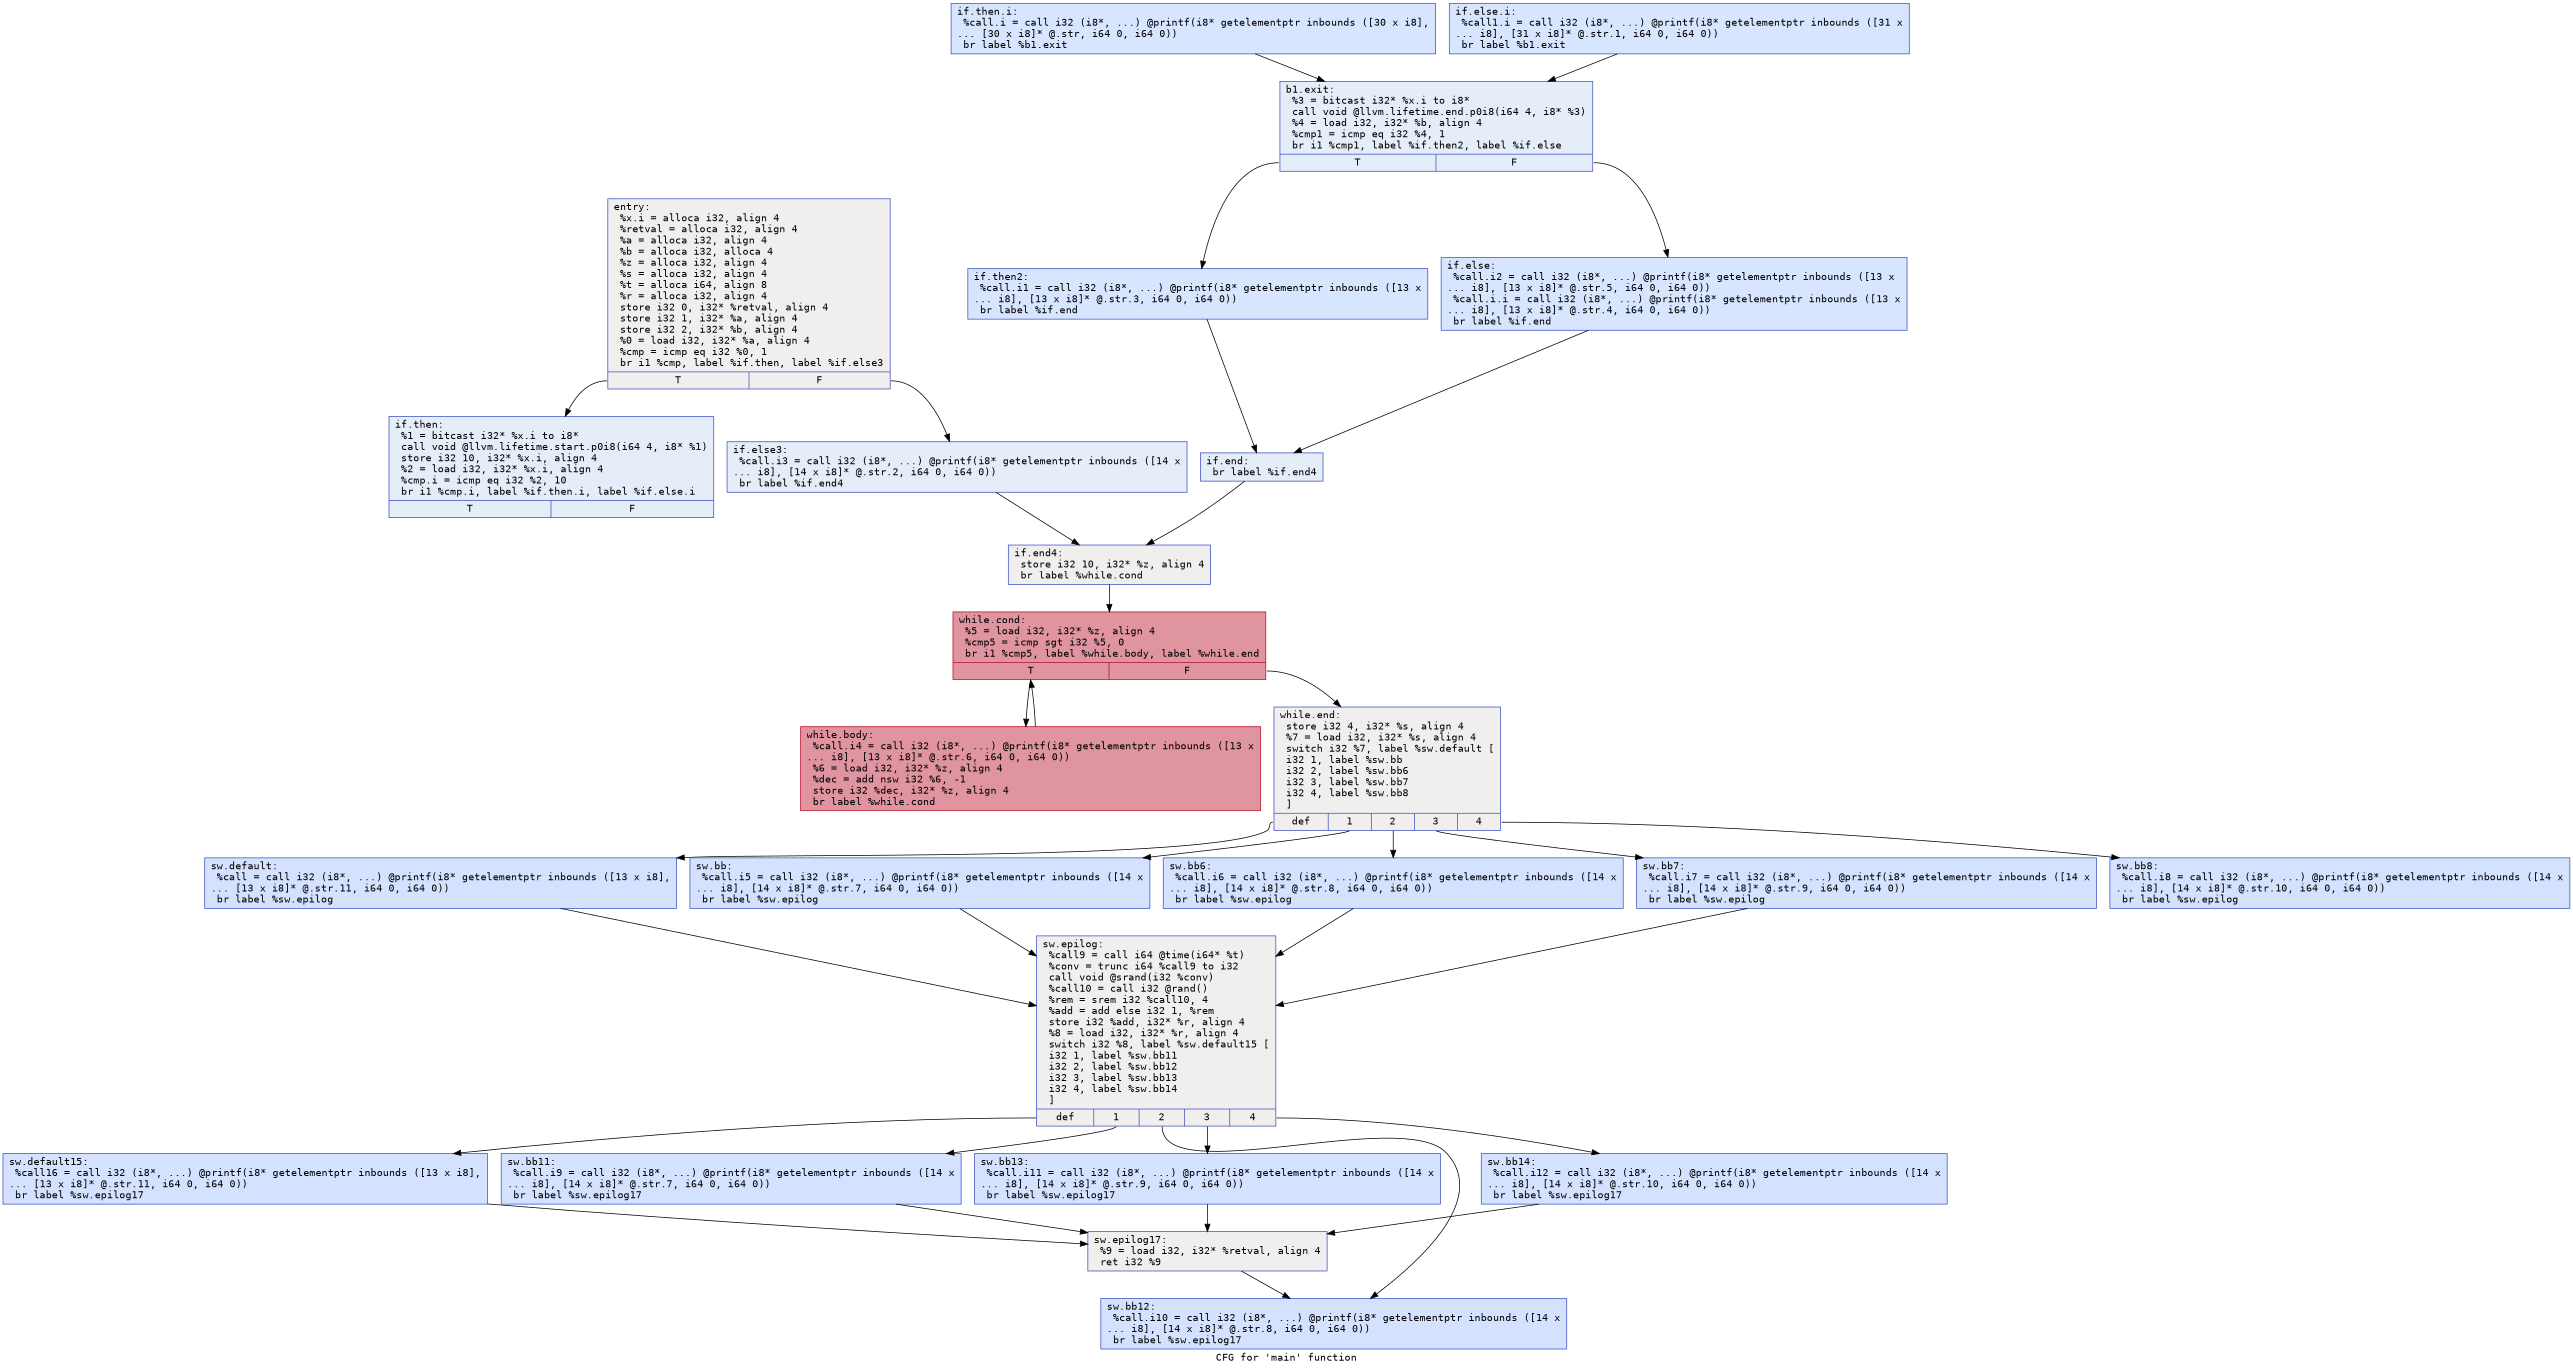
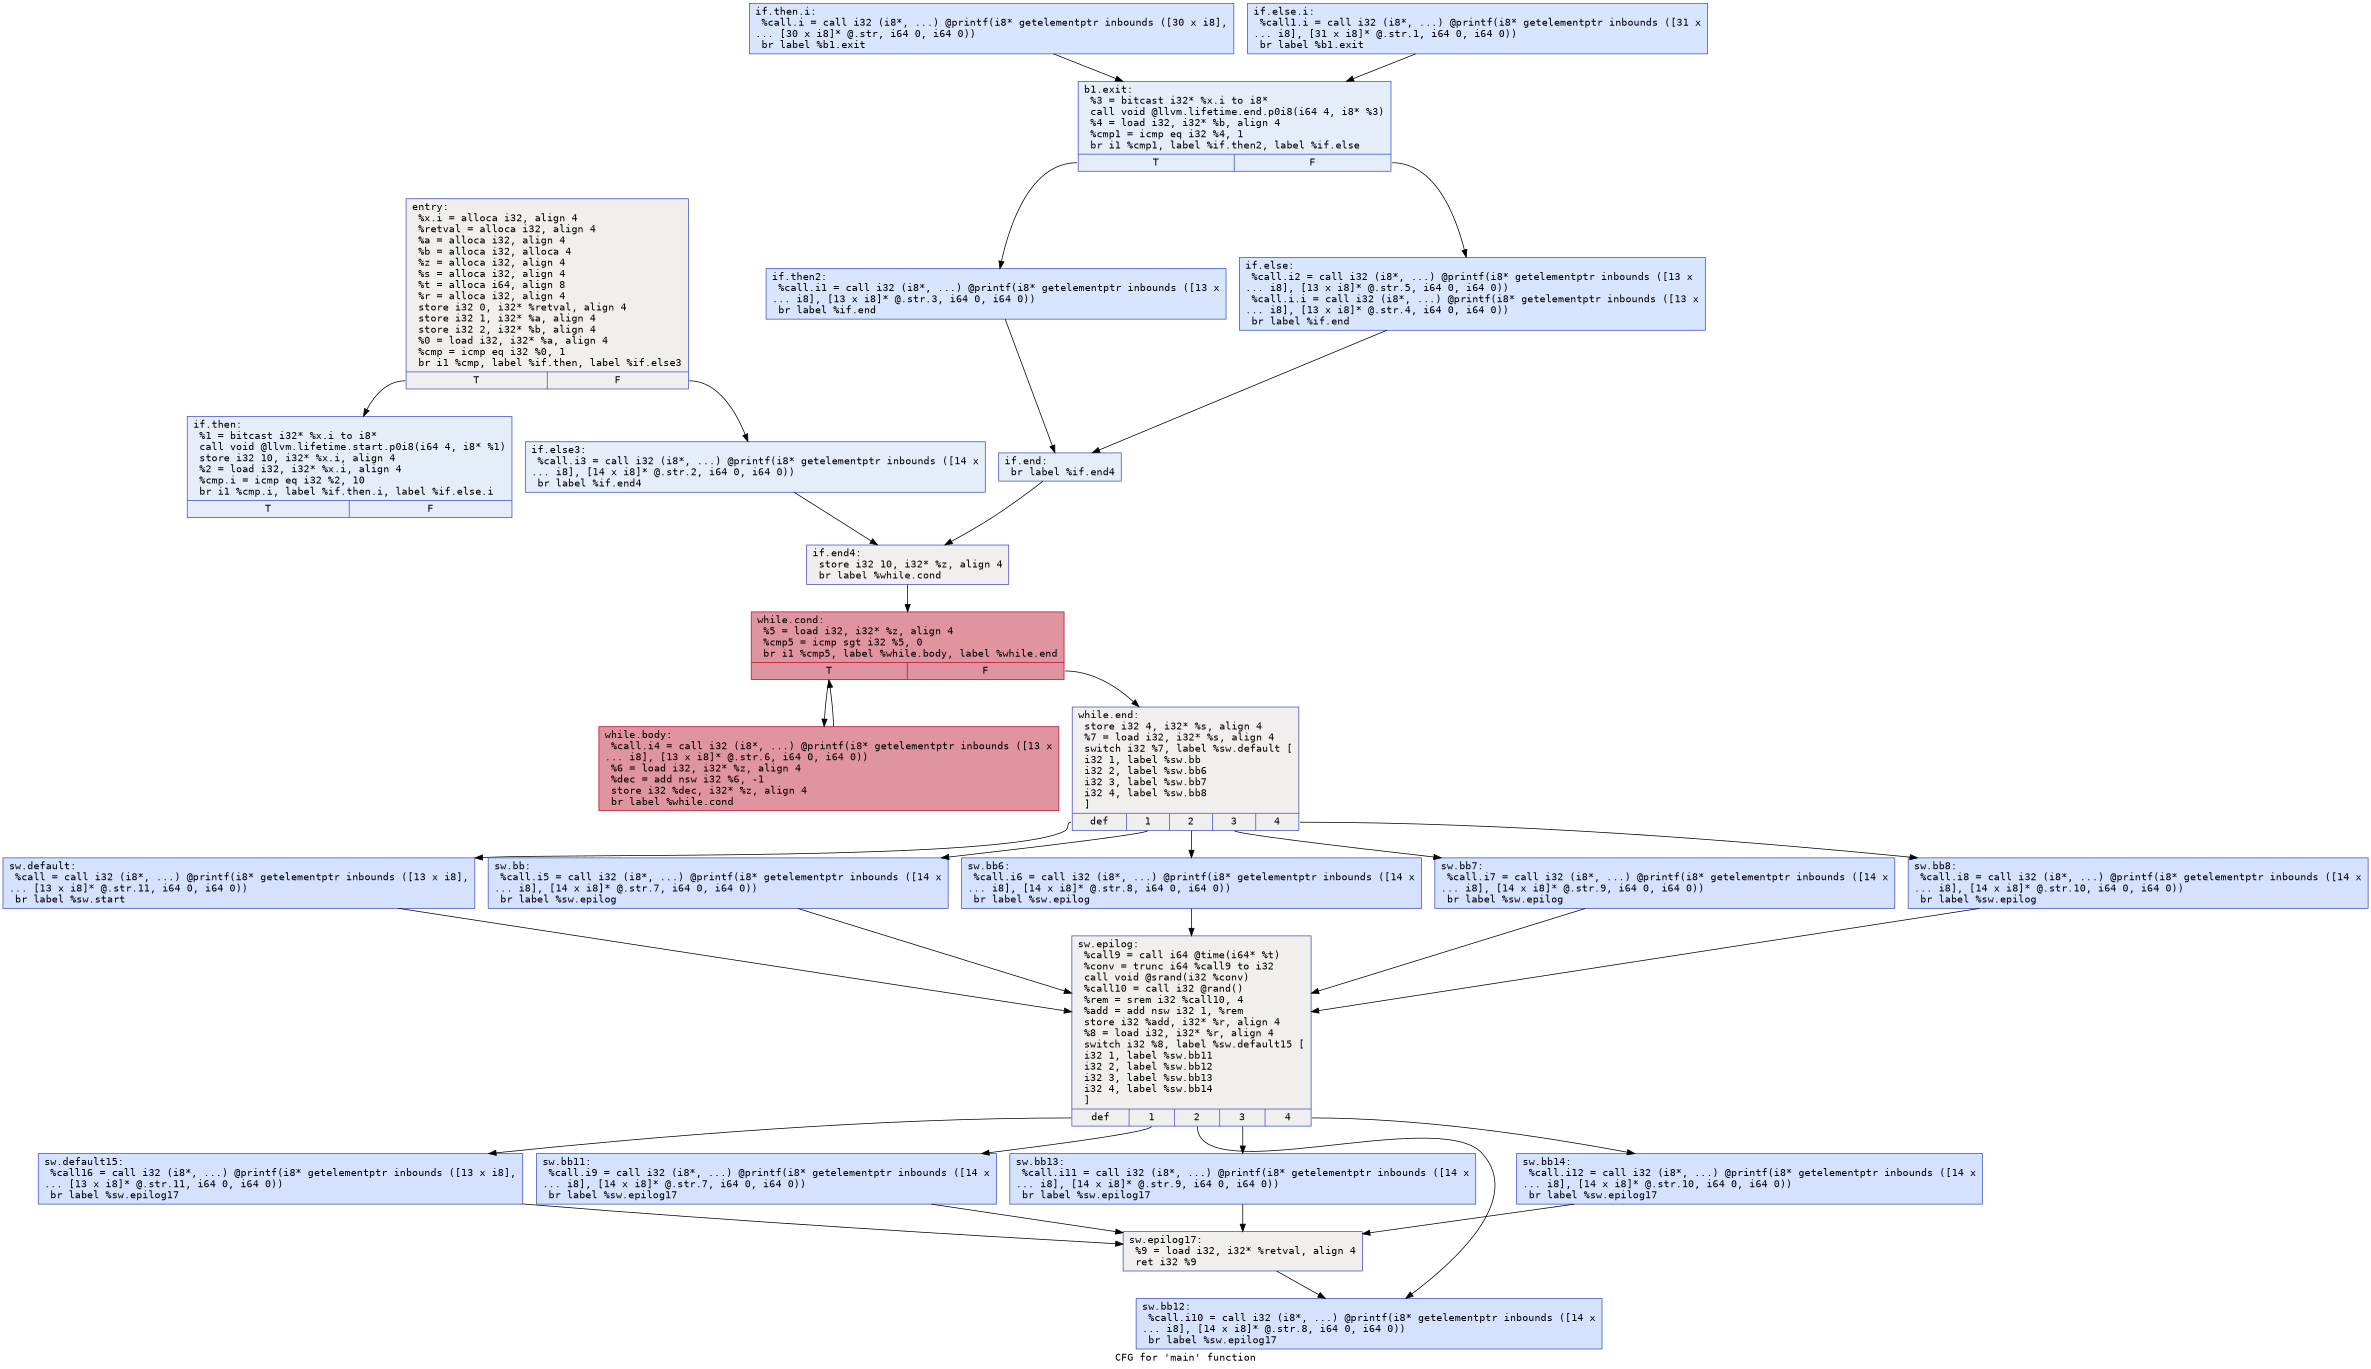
(272, 899) -> (67, 899)
none -> (1649, 959)
(1129, 1011) -> (1161, 1011)
